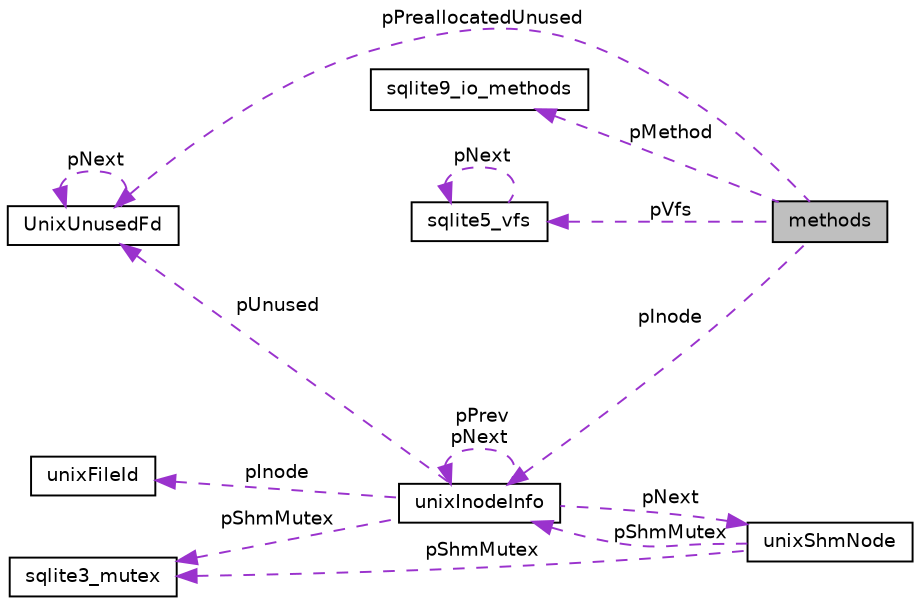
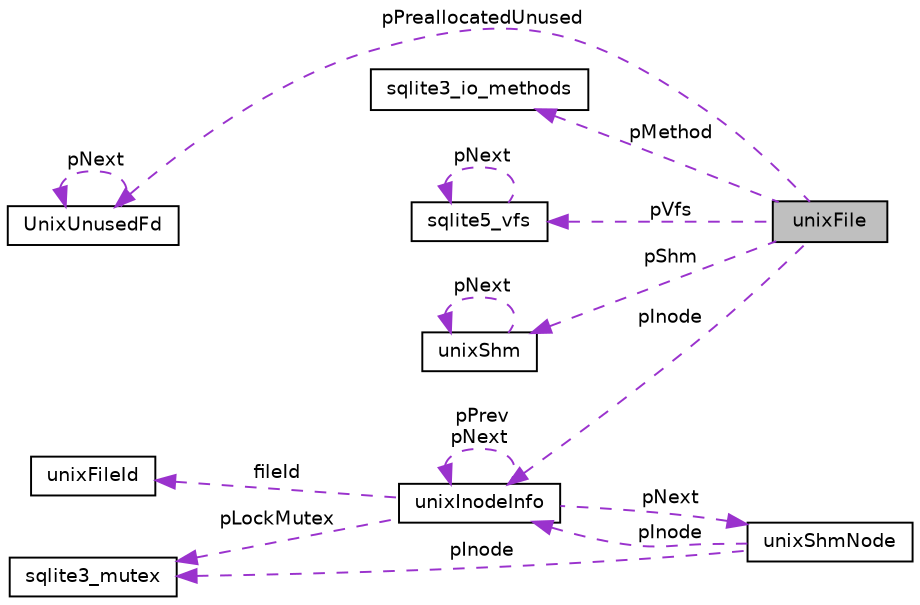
(480, 90) -> (480, 90)
(830, 222) -> (830, 222)
none -> (480, 352)
(294, 370) -> none
(275, 473) -> (275, 473)
(275, 520) -> (275, 520)
(668, 533) -> (668, 533)
(480, 551) -> (480, 551)
